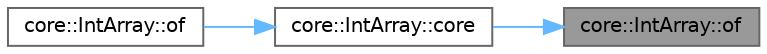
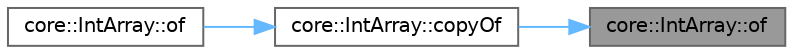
(384, 27) -> (397, 27)
